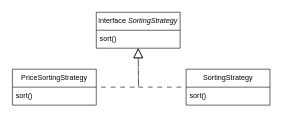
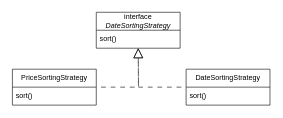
(138, 21) -> (138, 21)
(228, 78) -> (228, 78)
